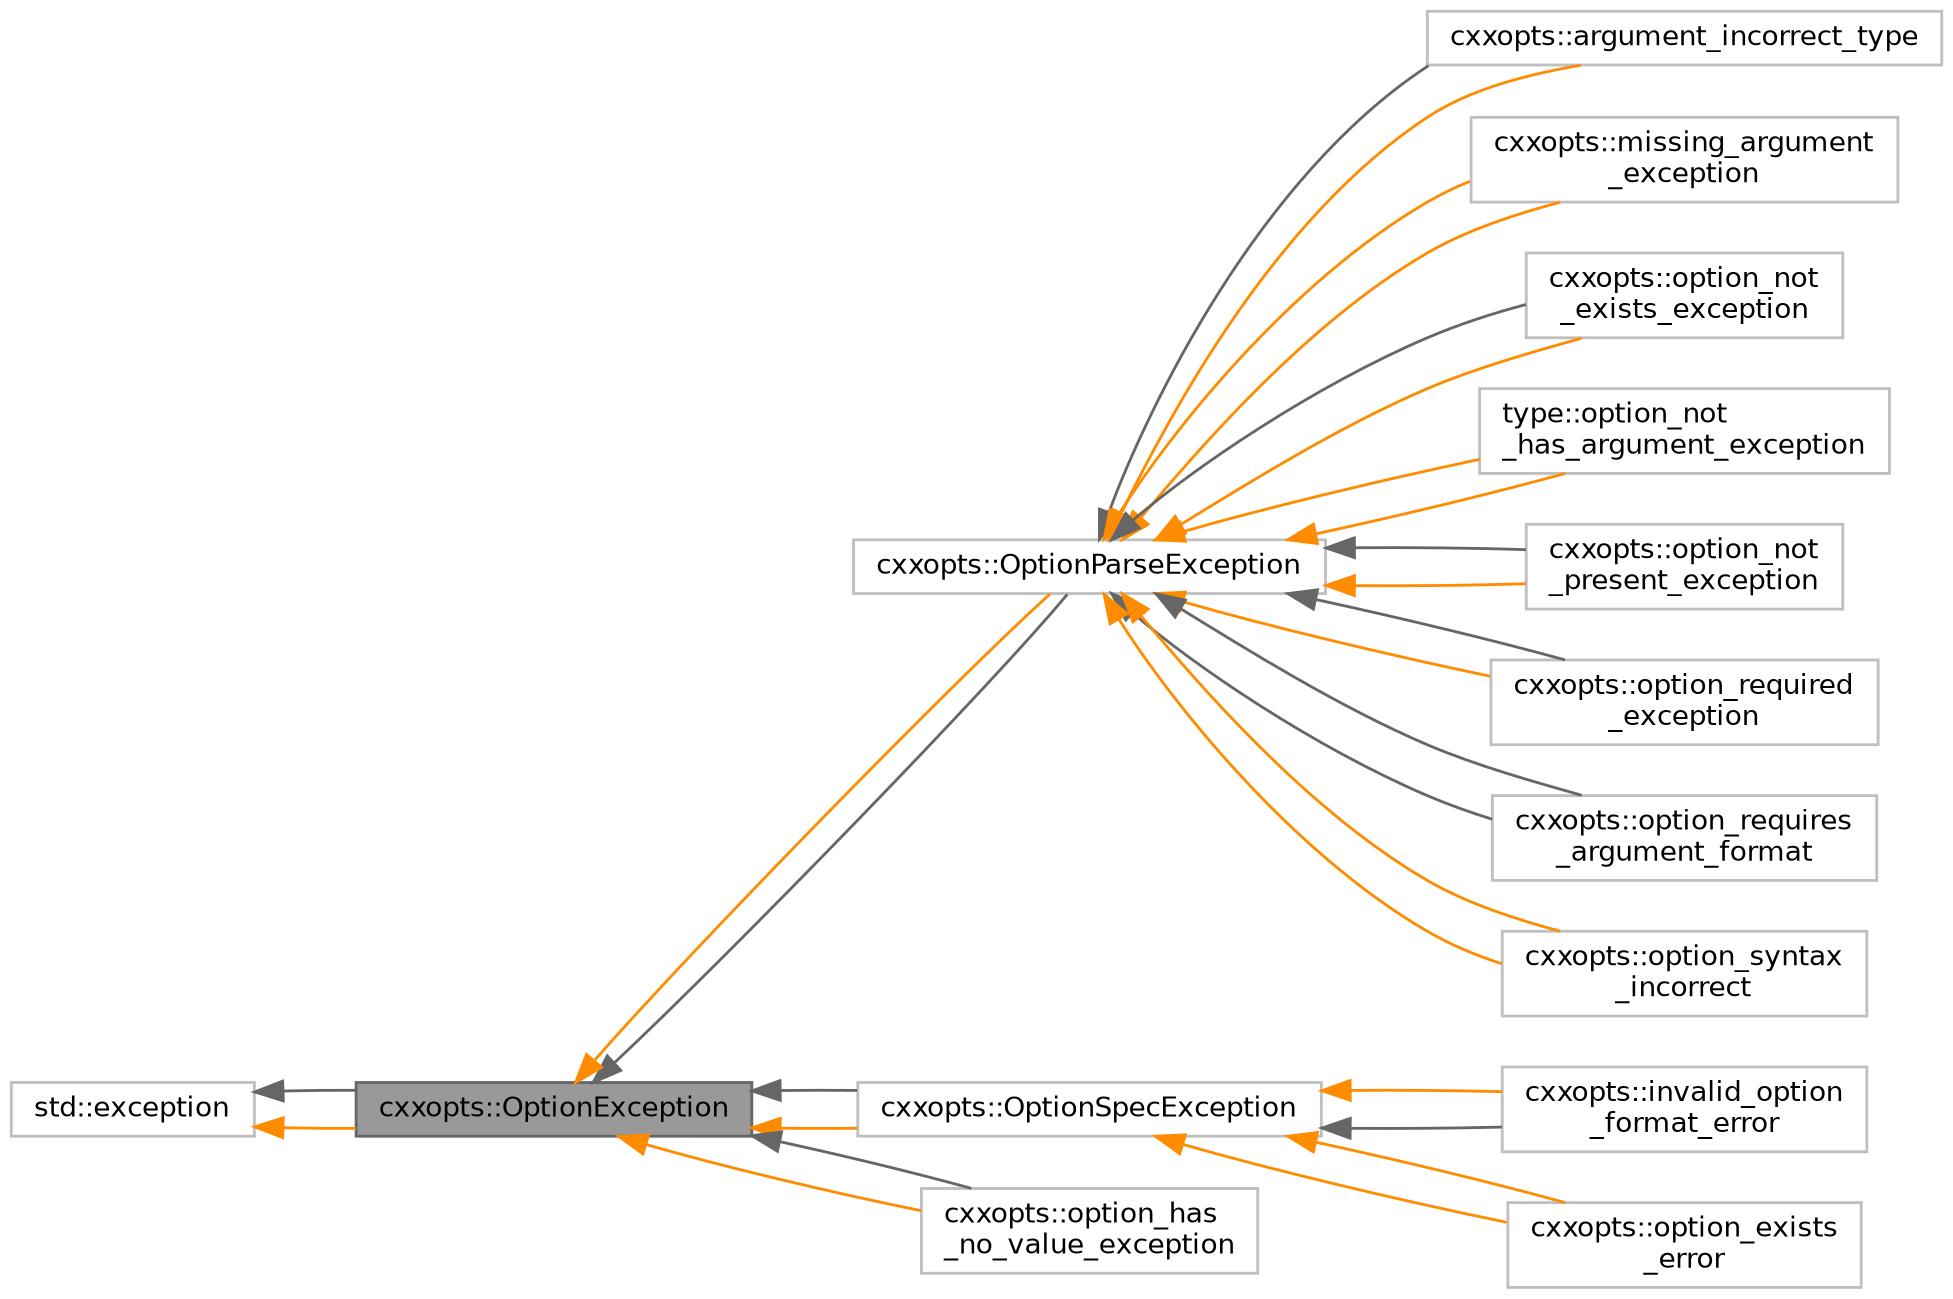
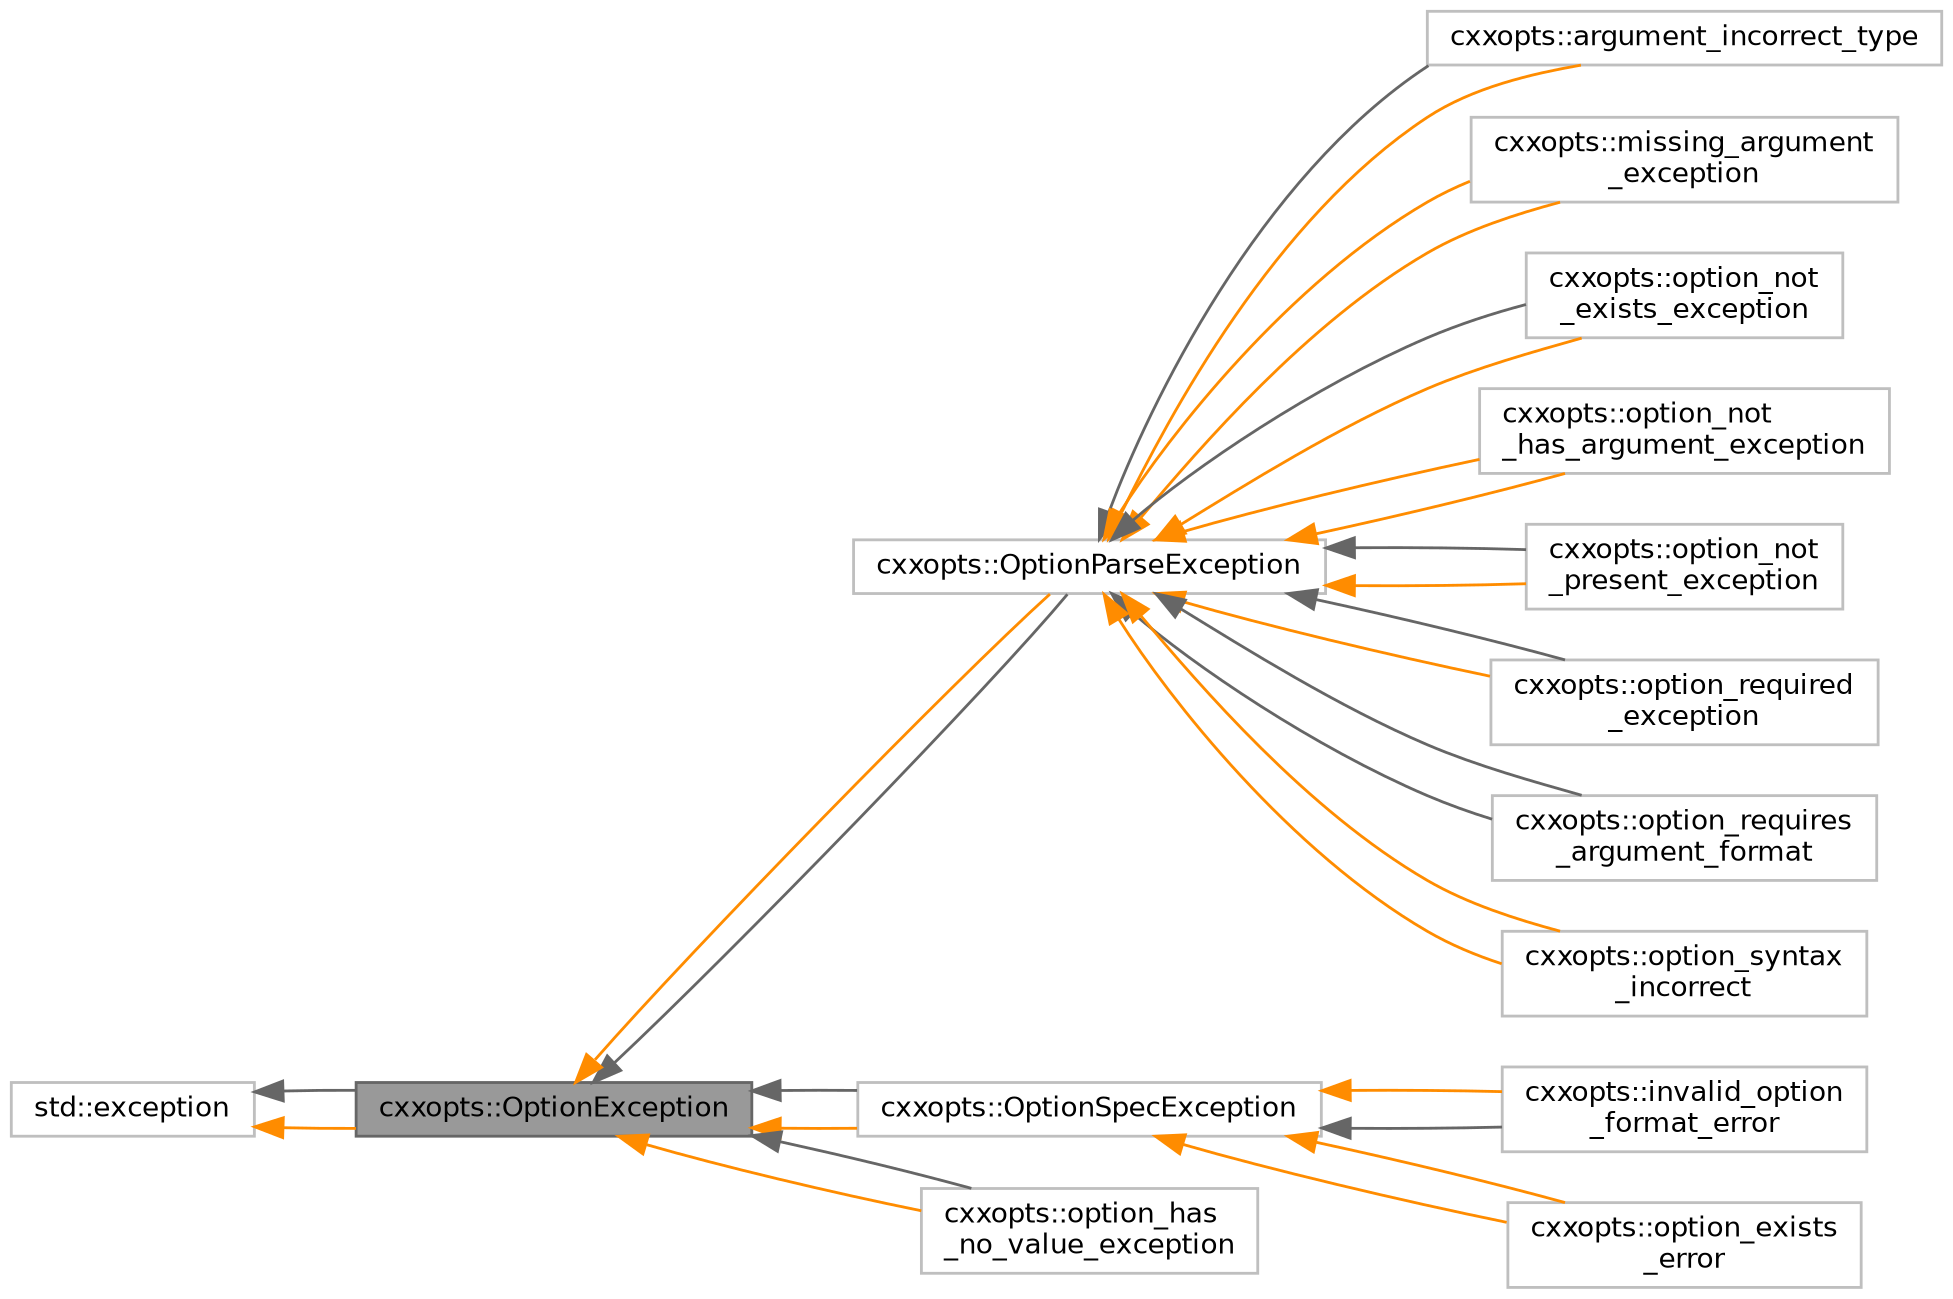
(1685, 431) -> (1685, 431)
